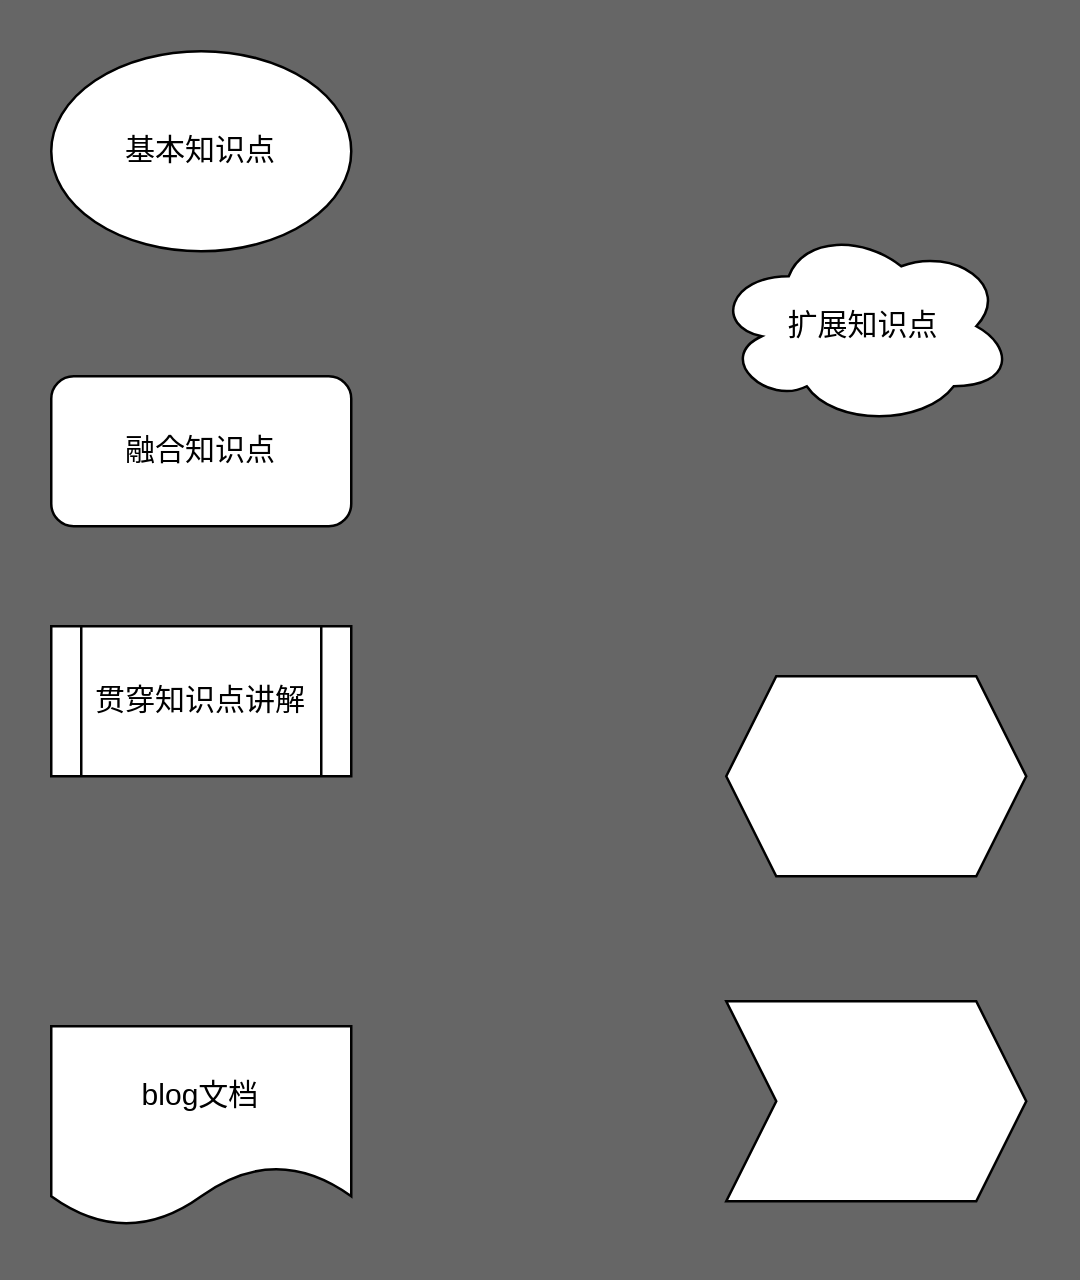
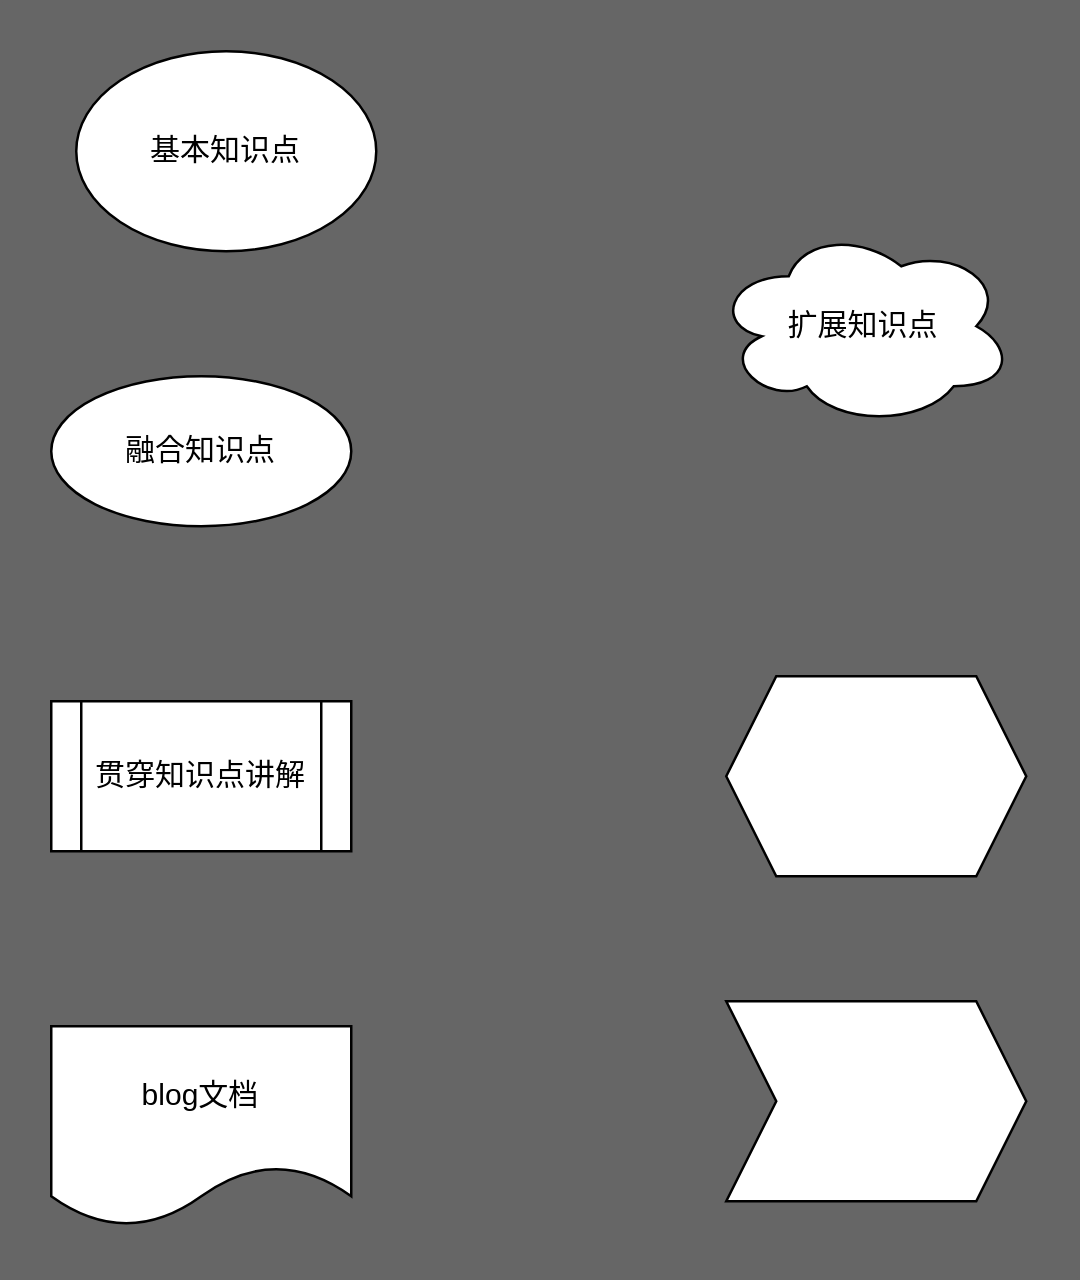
(201, 151) -> (226, 151)
(201, 451) -> (201, 451)
(201, 701) -> (201, 776)
